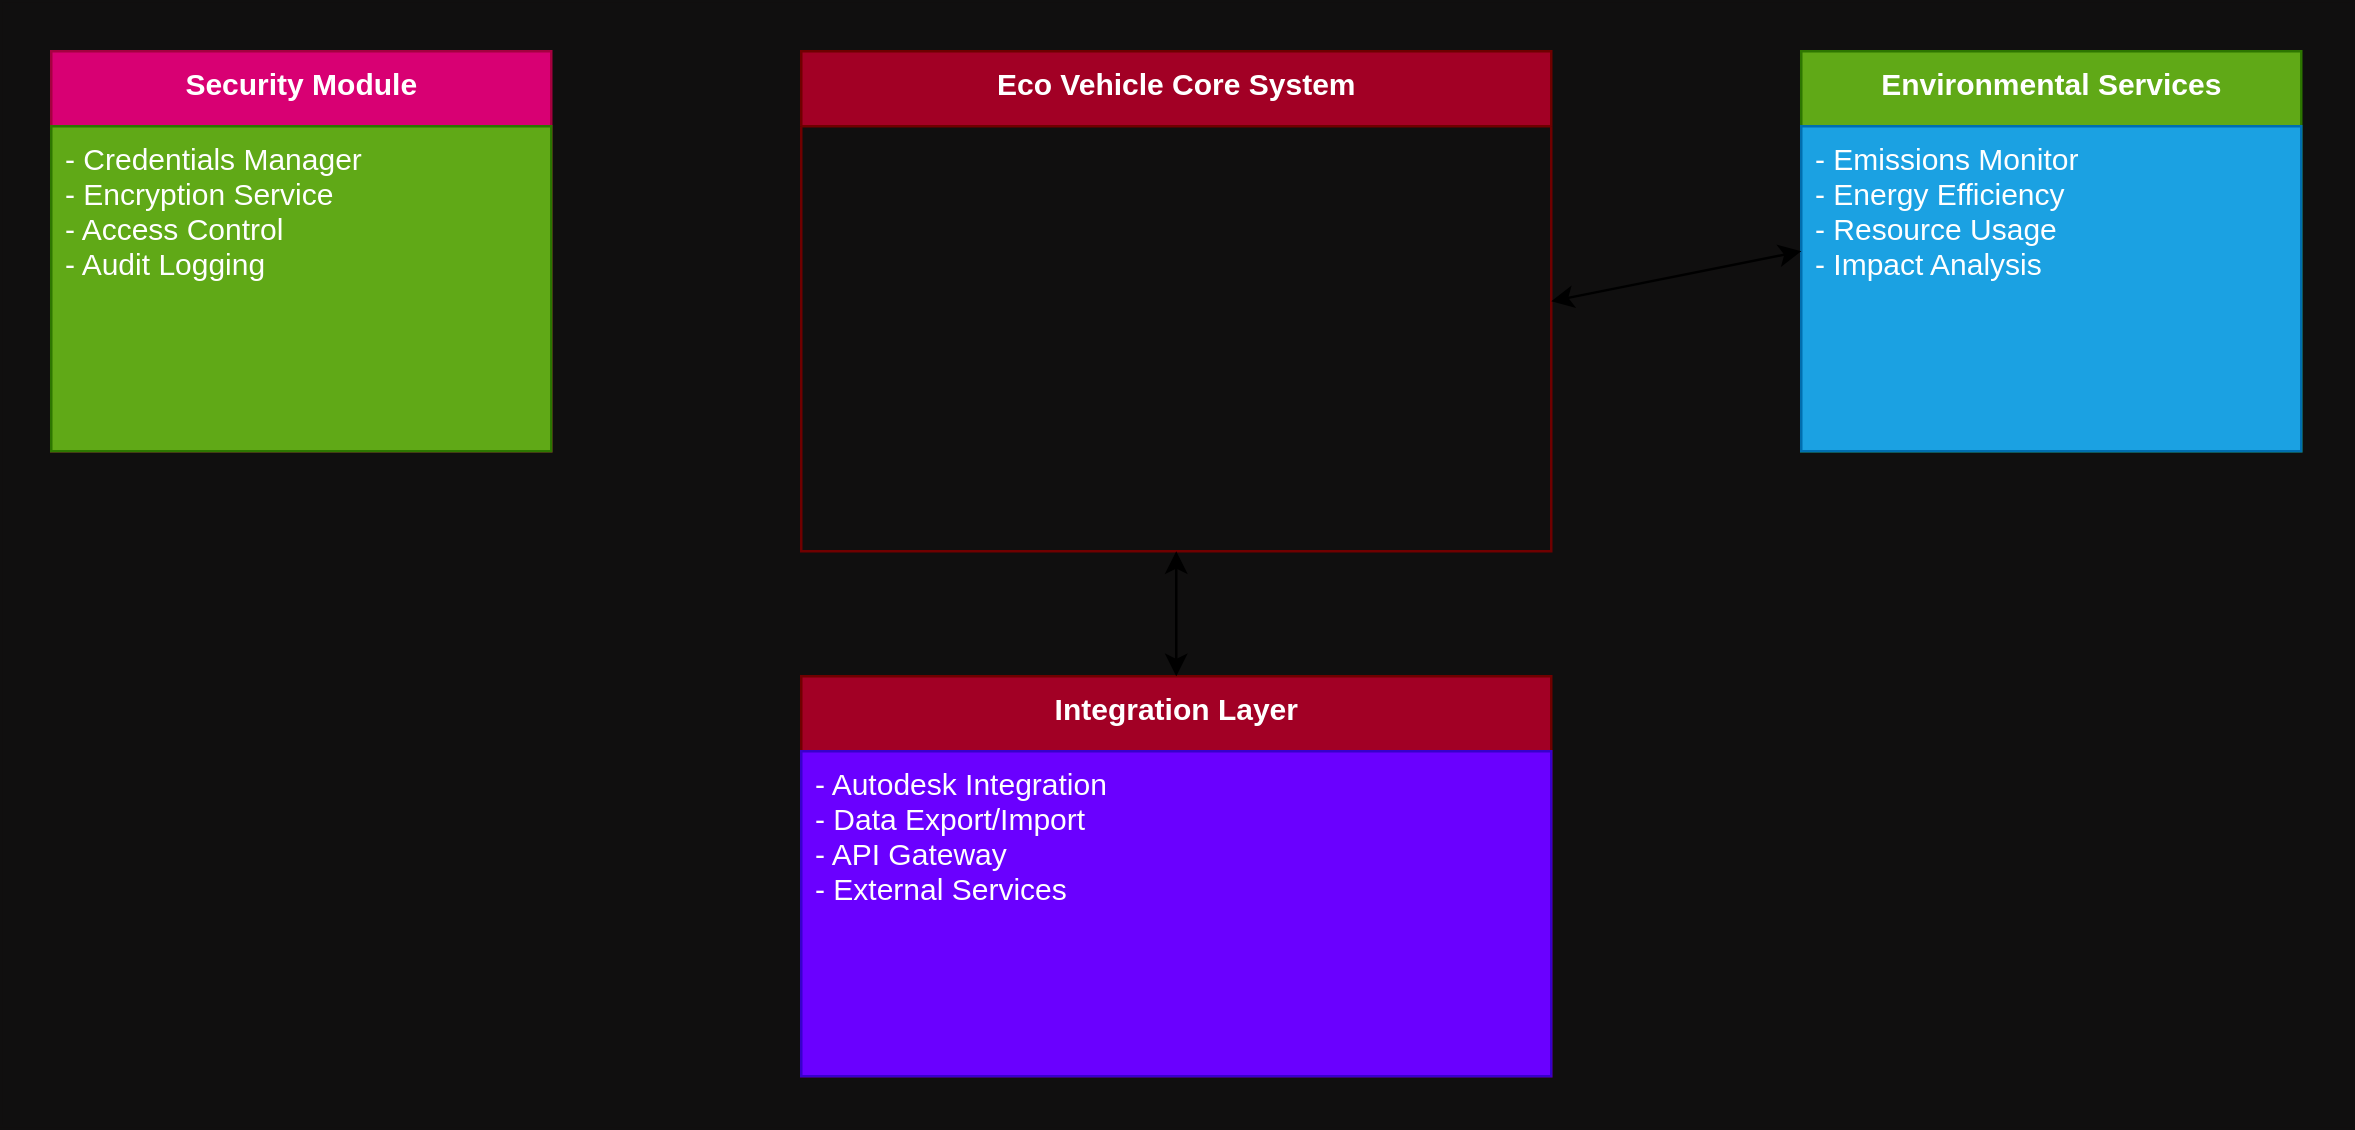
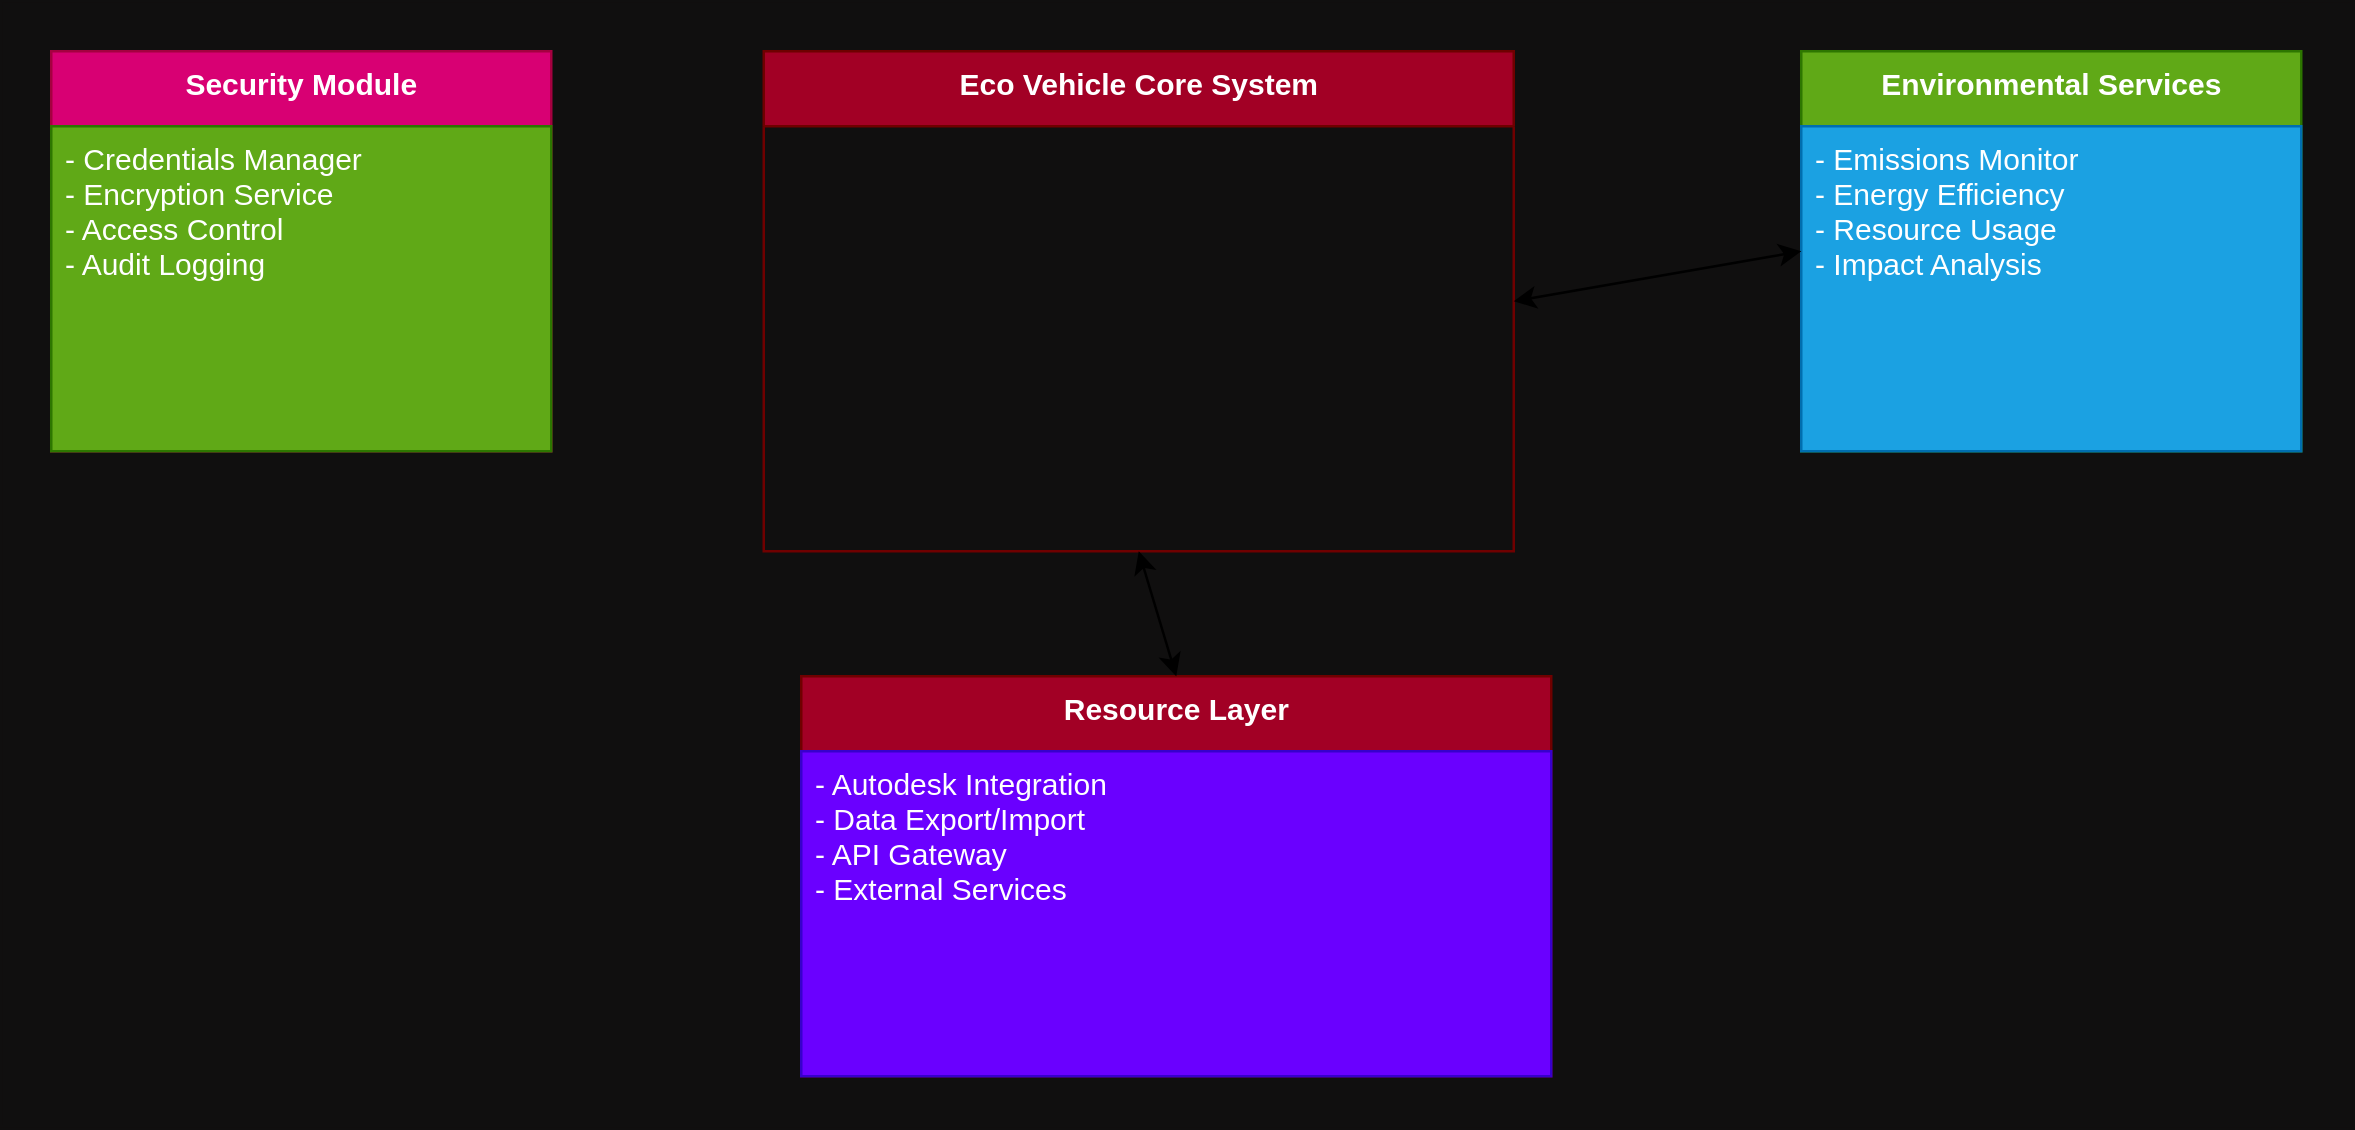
(1176, 301) -> (1139, 301)
(1178, 712) -> (1178, 712)
